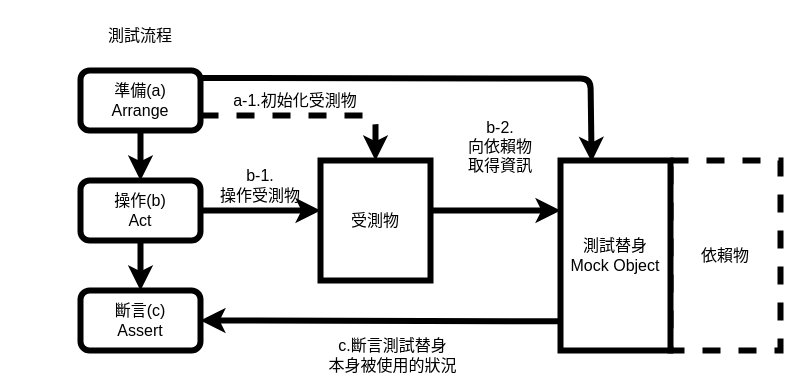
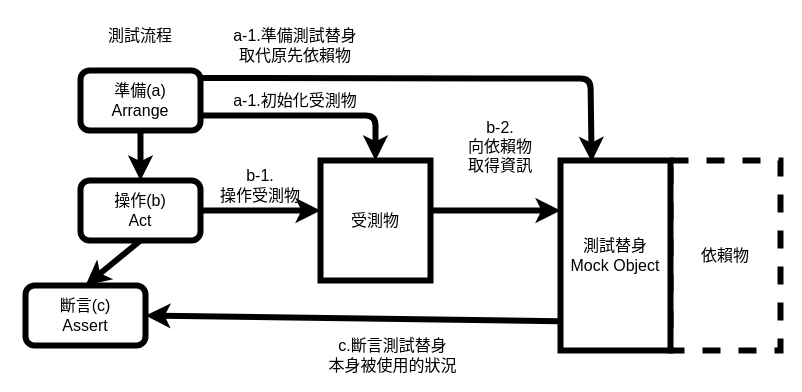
none -> (296, 46)
(227, 116) -> (227, 116)
(141, 321) -> (86, 316)
